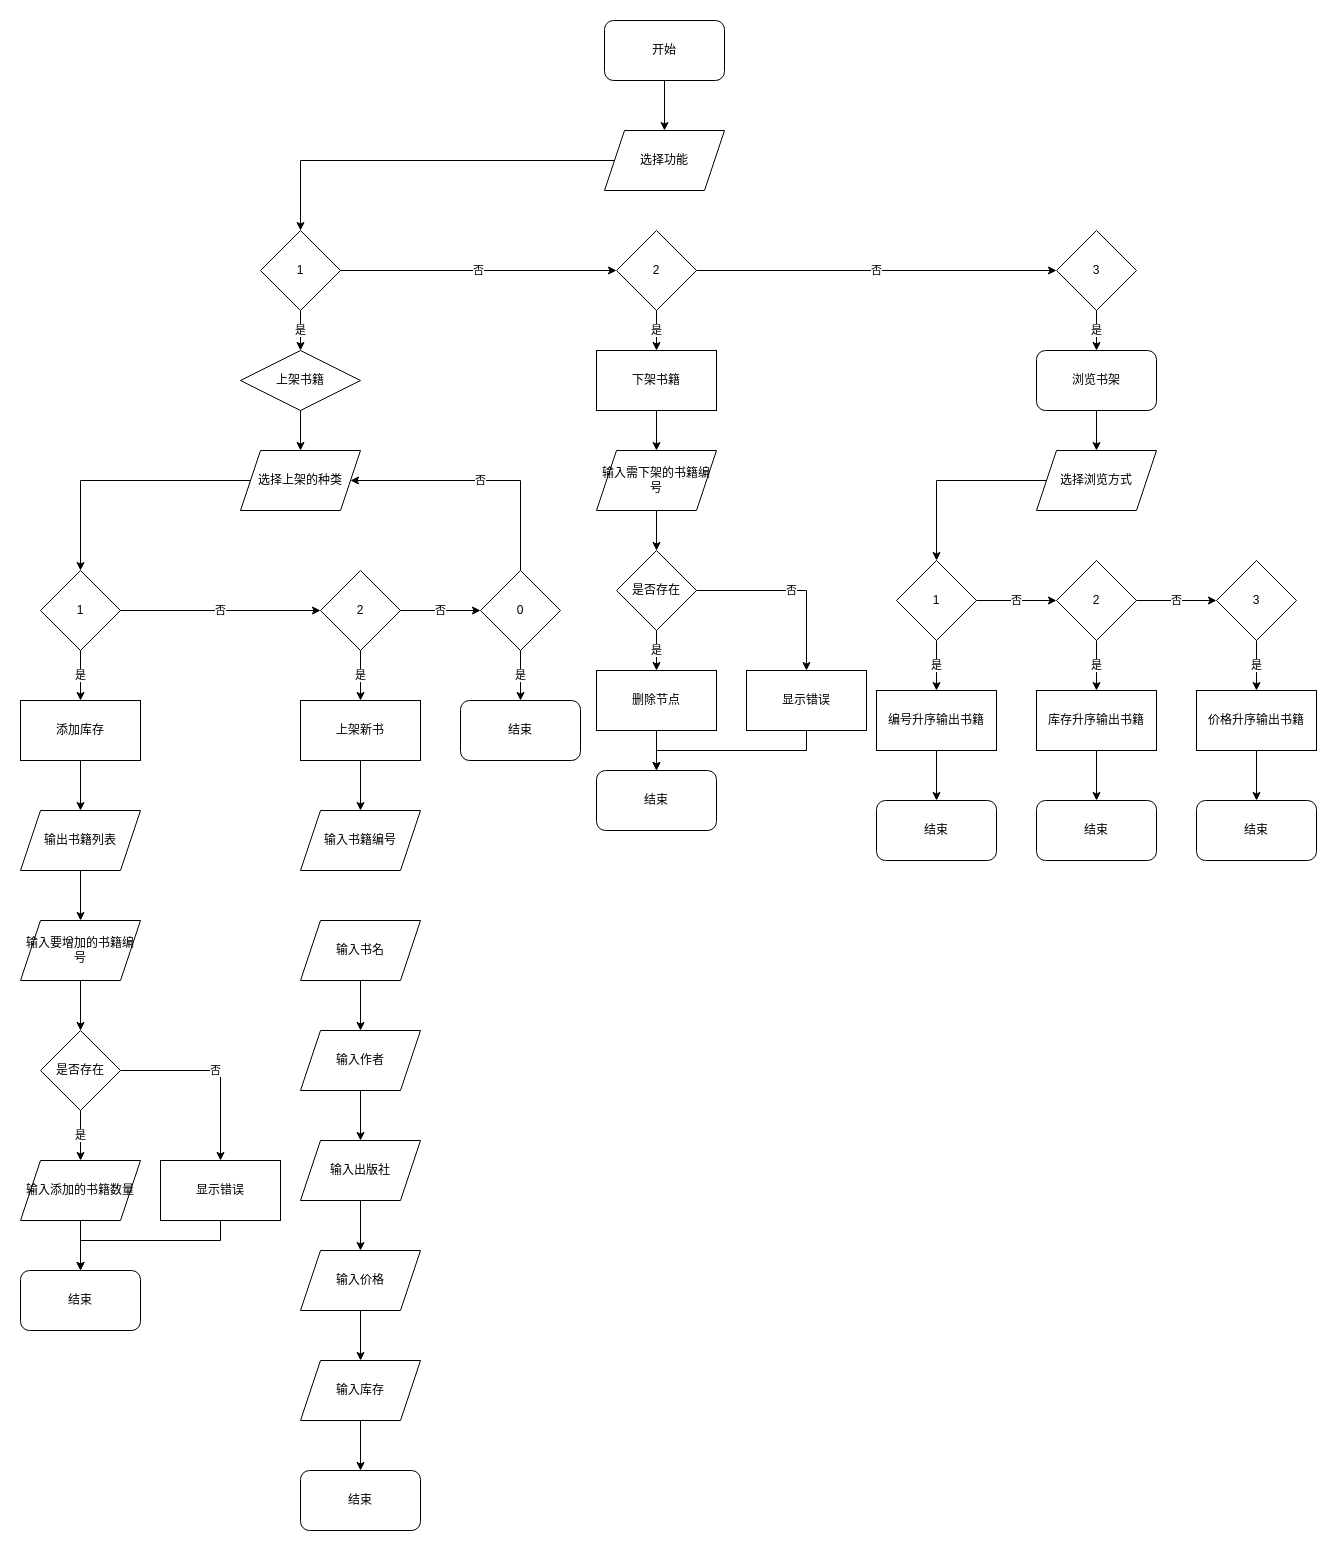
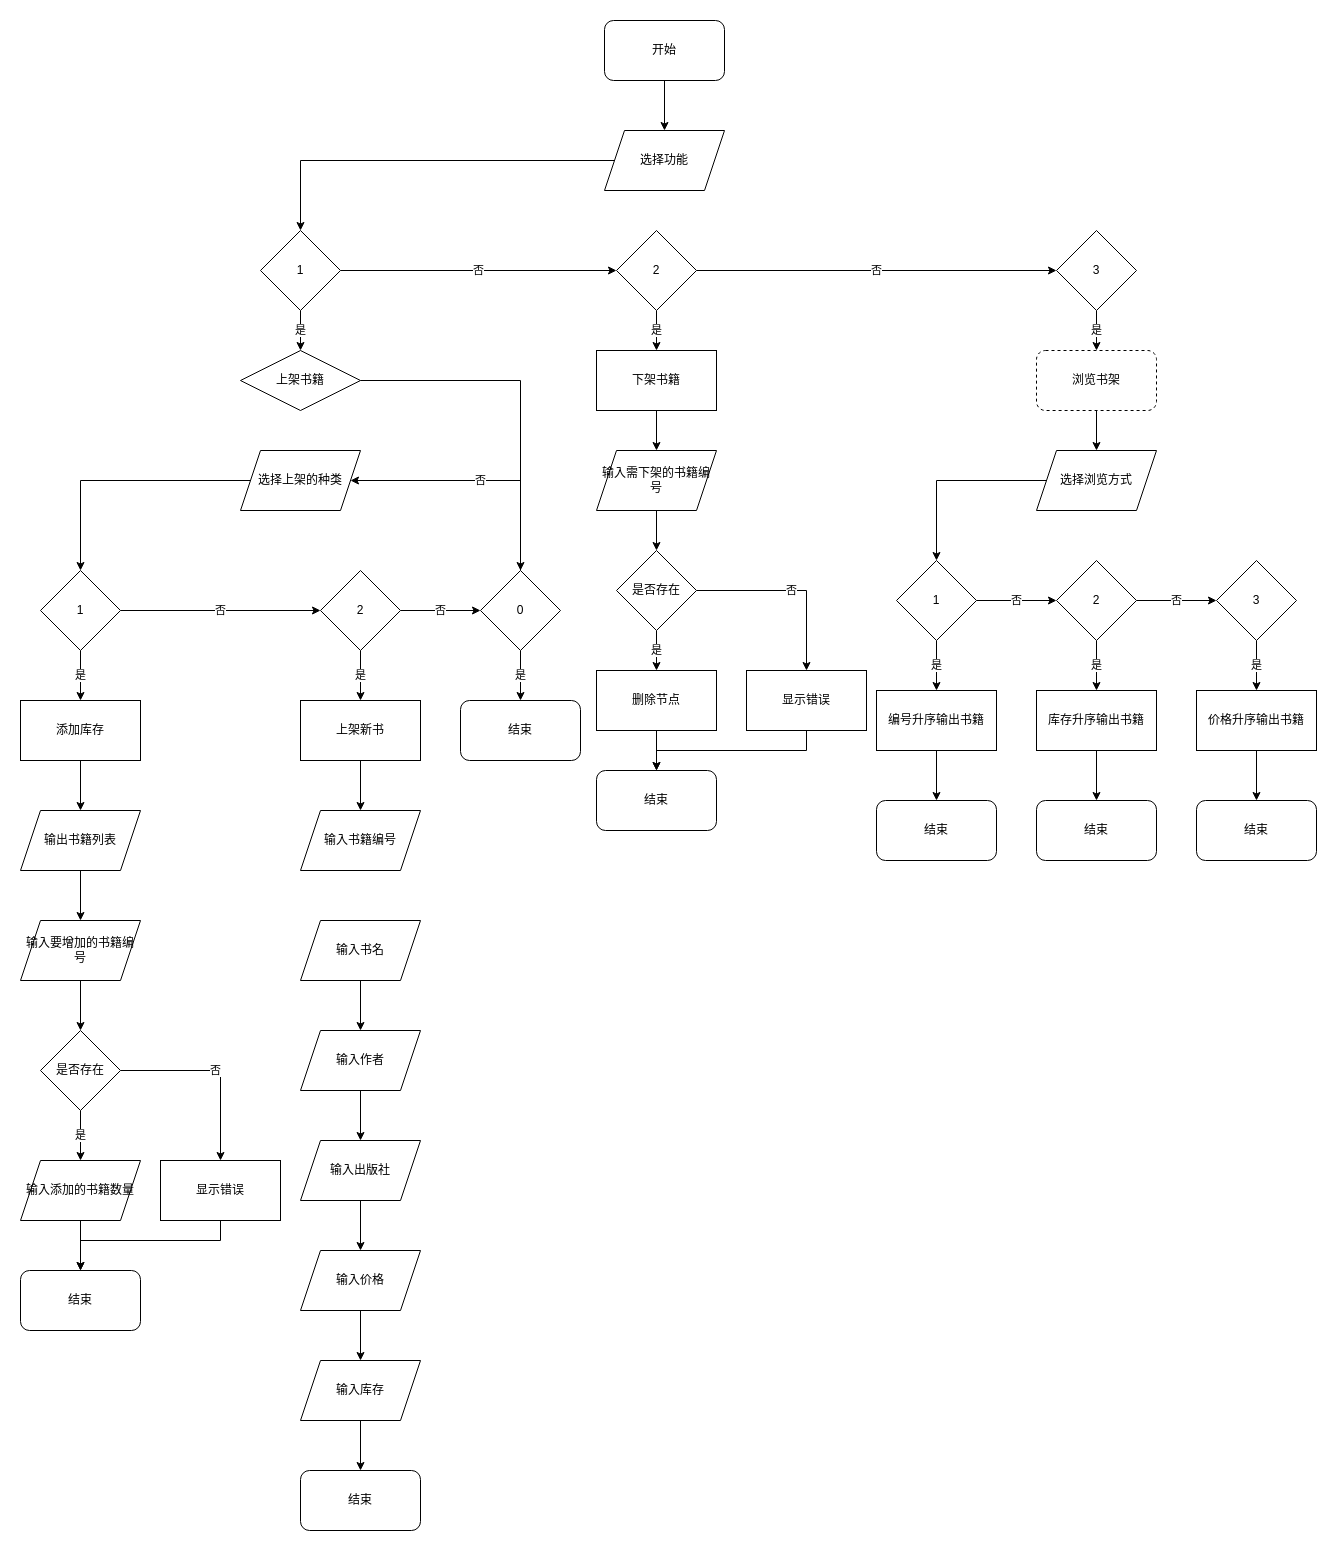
(1097, 381) -> (1097, 381)
(301, 427) -> (489, 381)
